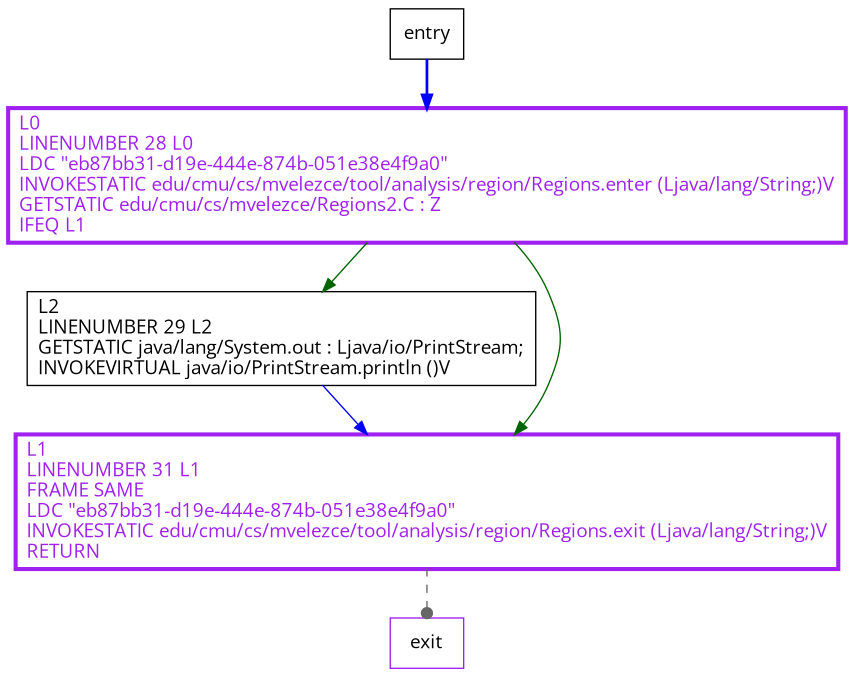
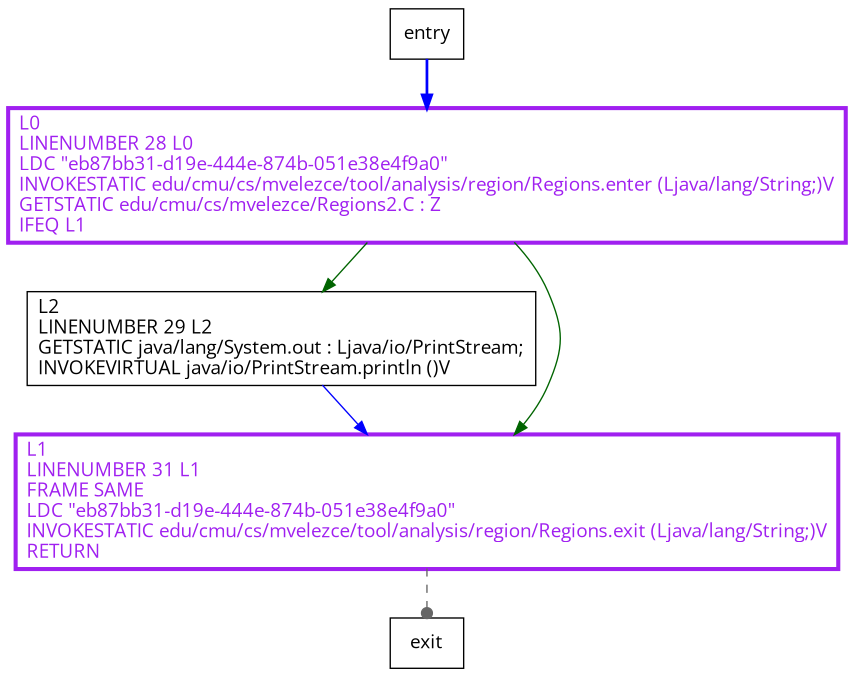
(427, 643) -> (427, 643)
